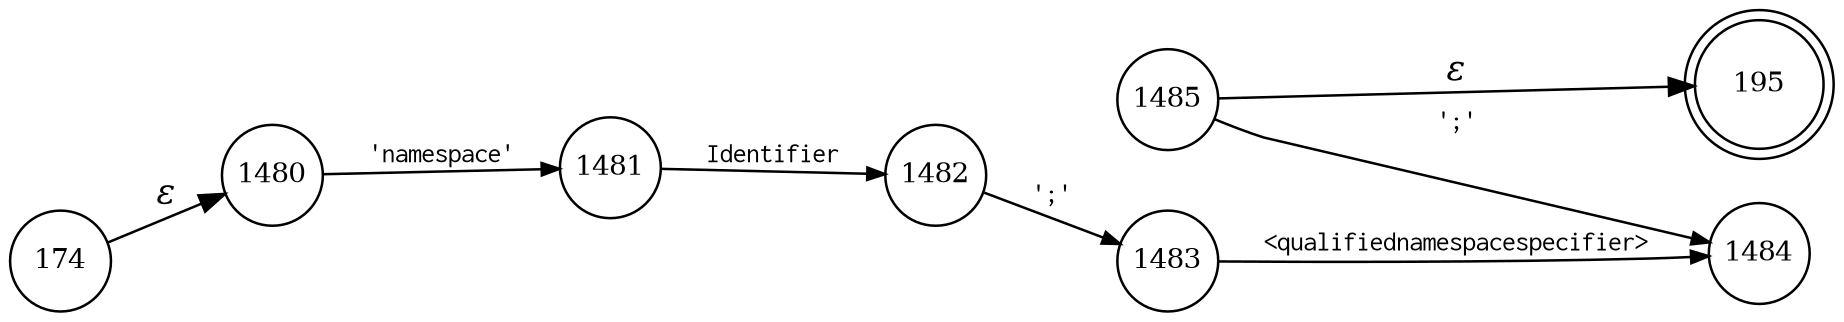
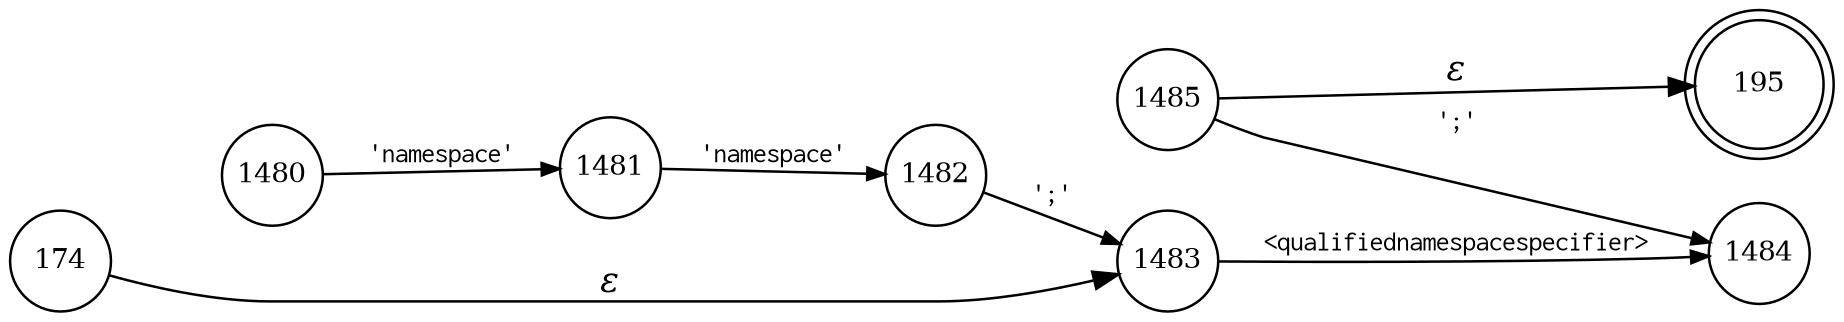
(773, 155) -> (773, 155)
(155, 223) -> (601, 301)
